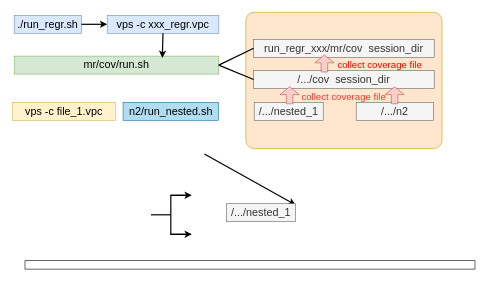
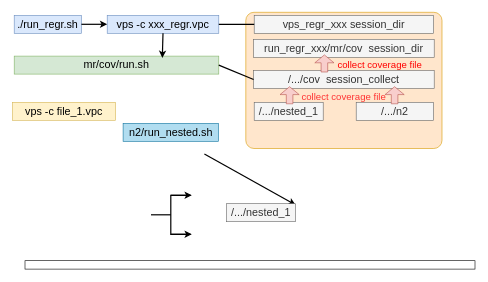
none -> (236, 24)
none -> (344, 24)
(237, 56) -> none
(344, 80) -> (344, 80)
(171, 111) -> (171, 132)
